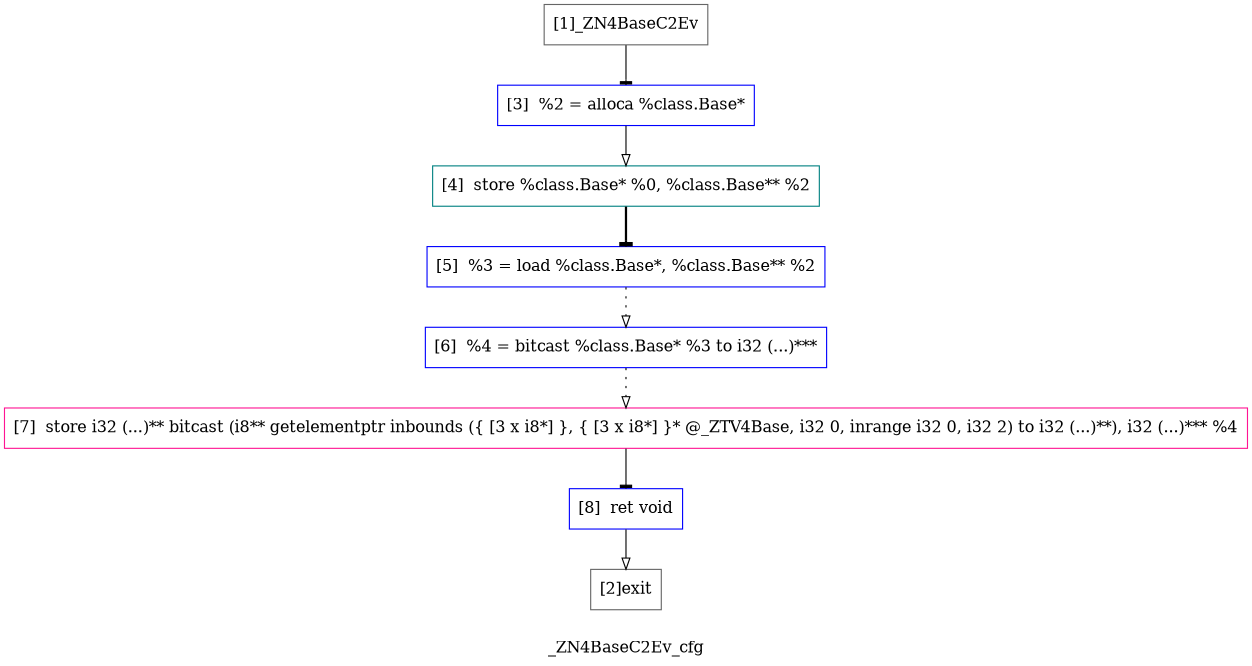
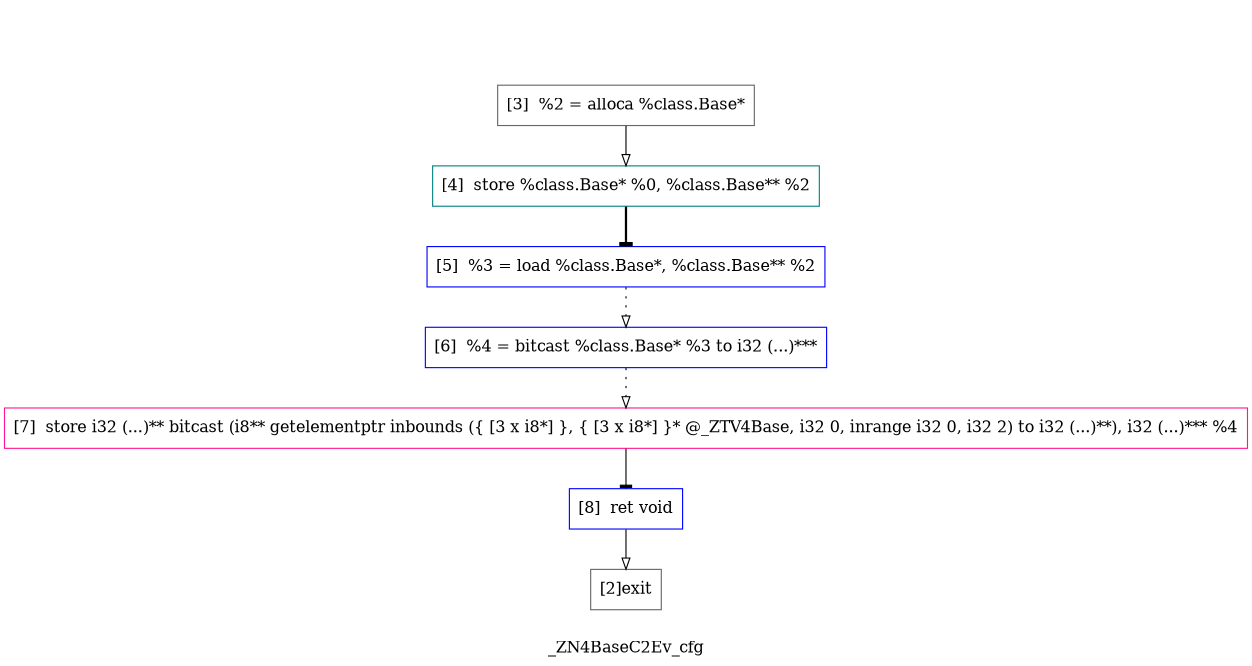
(626, 25) -> none
(626, 105) -> (626, 105)
